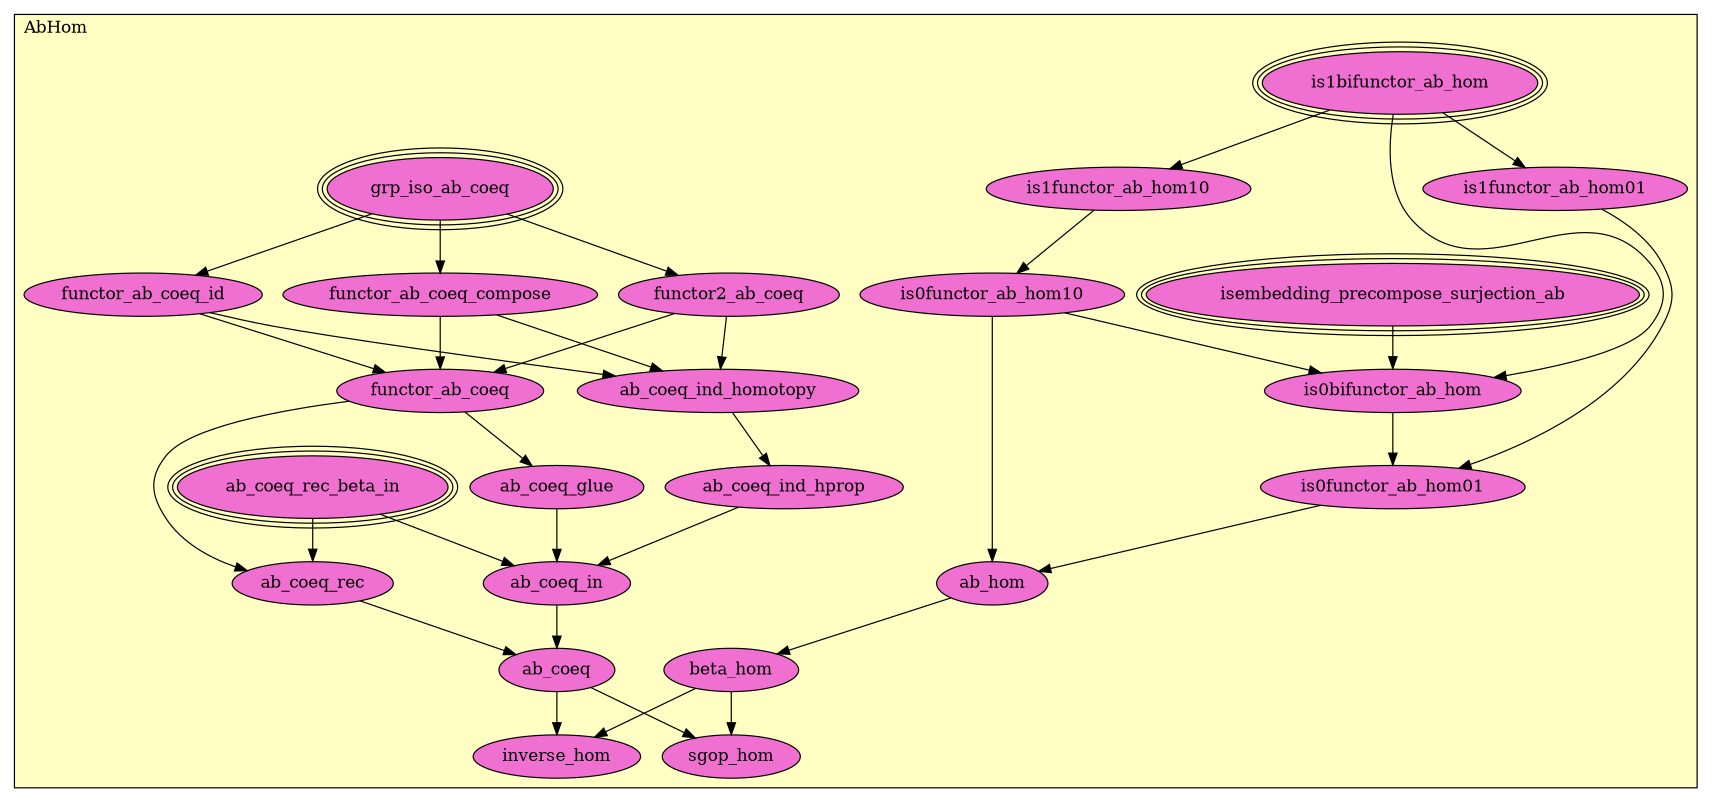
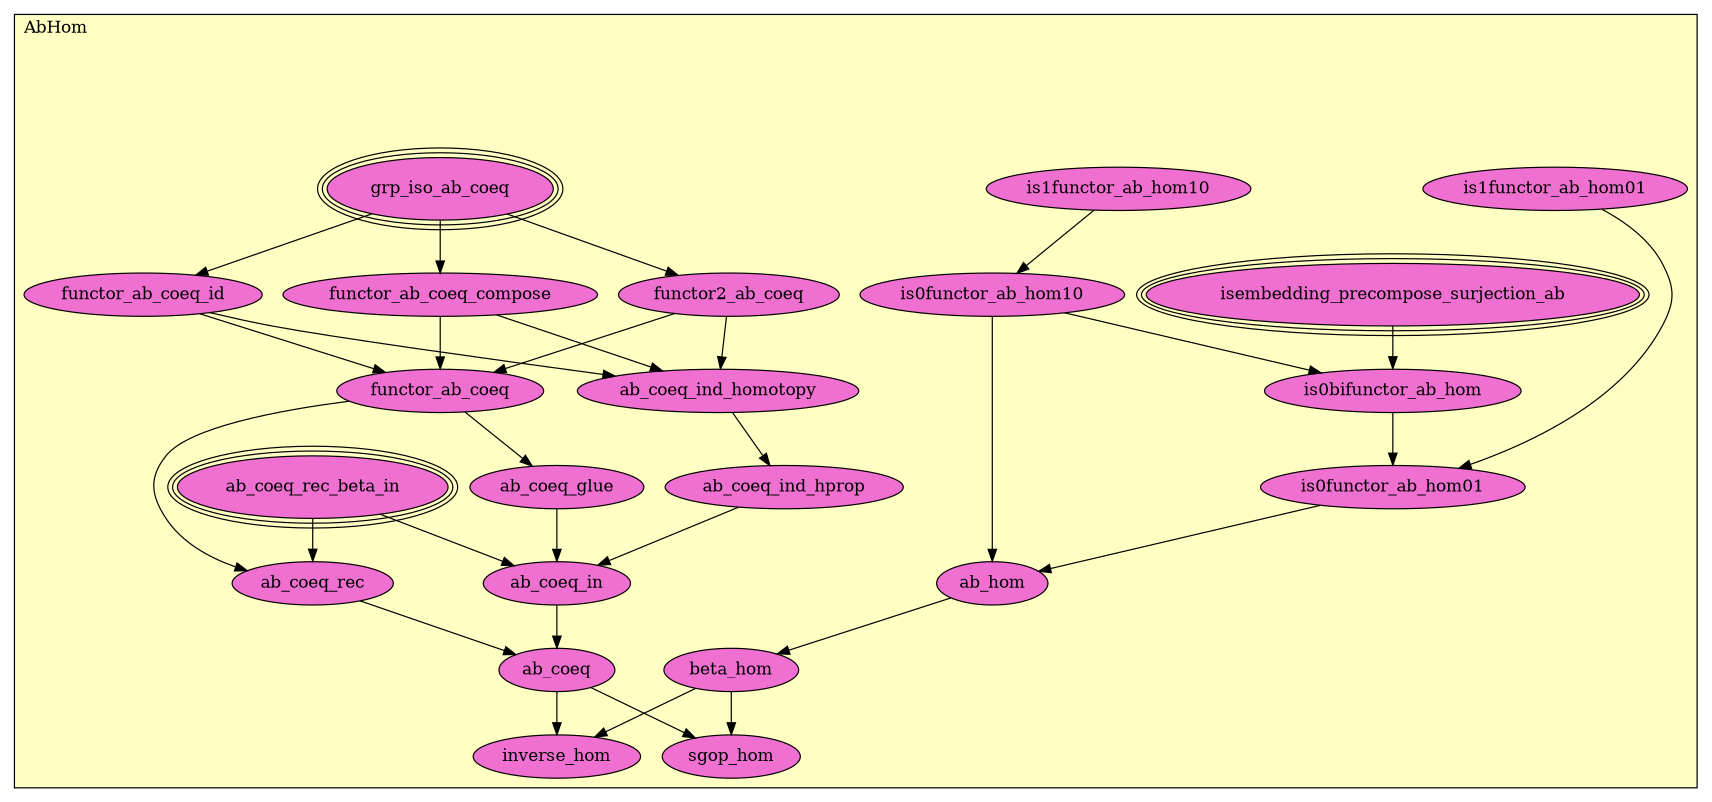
(1400, 83) -> none
